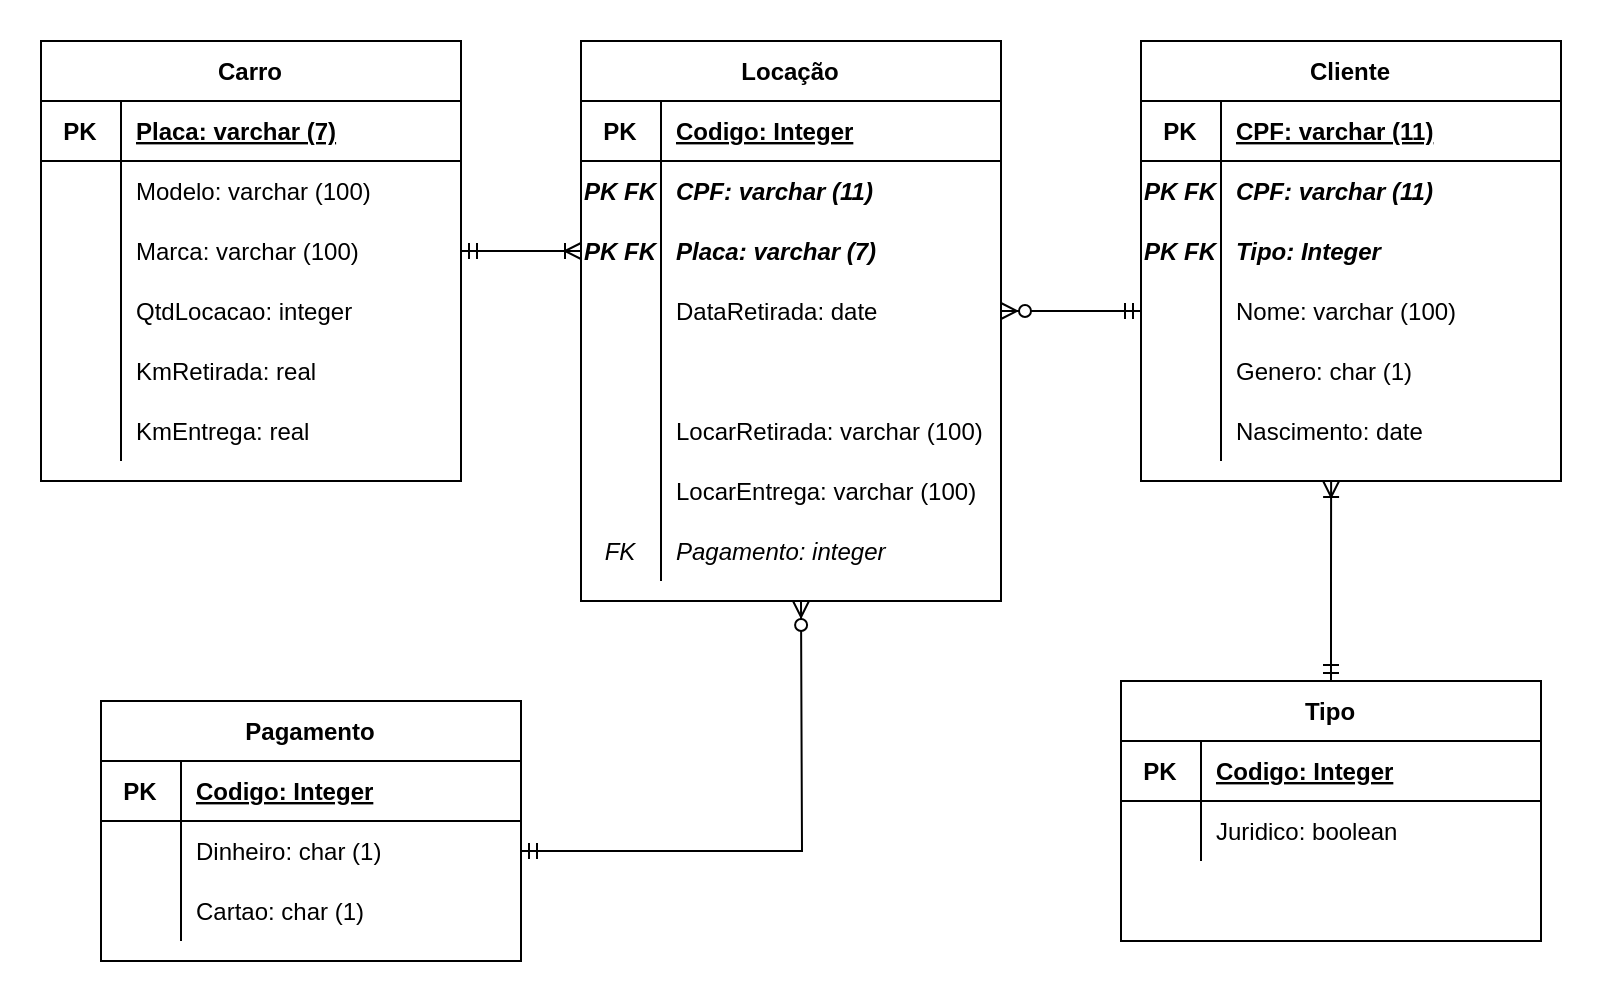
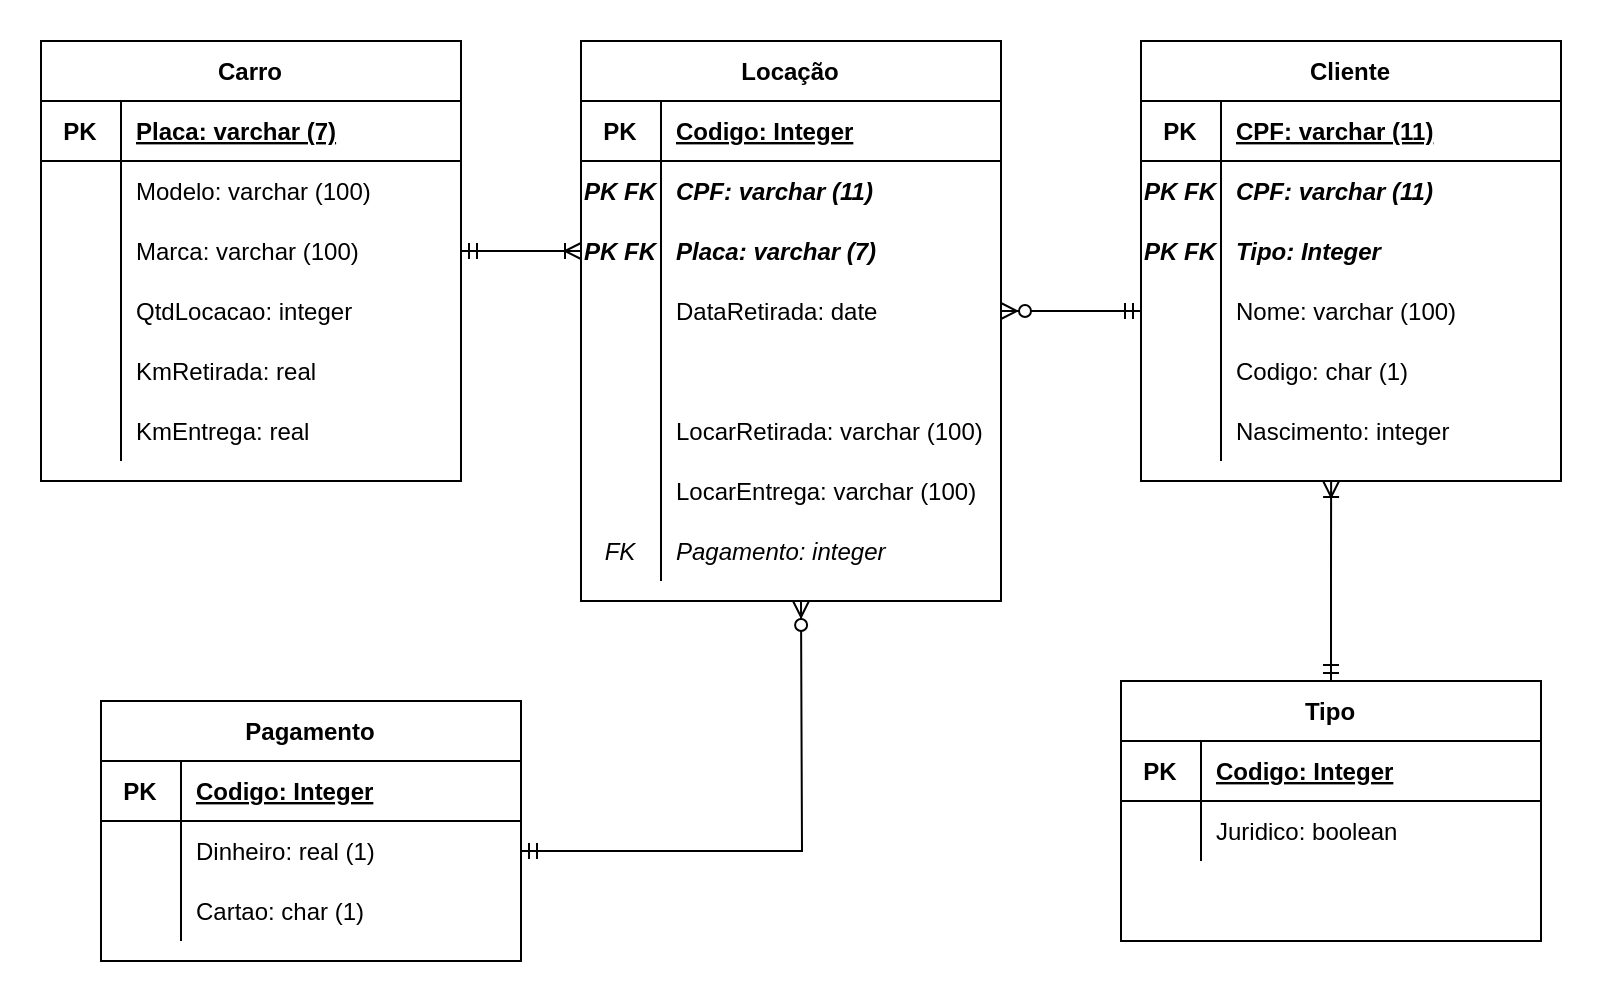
(1334, 372) -> (1331, 372)
(1334, 432) -> (1351, 432)
(301, 852) -> (298, 852)
